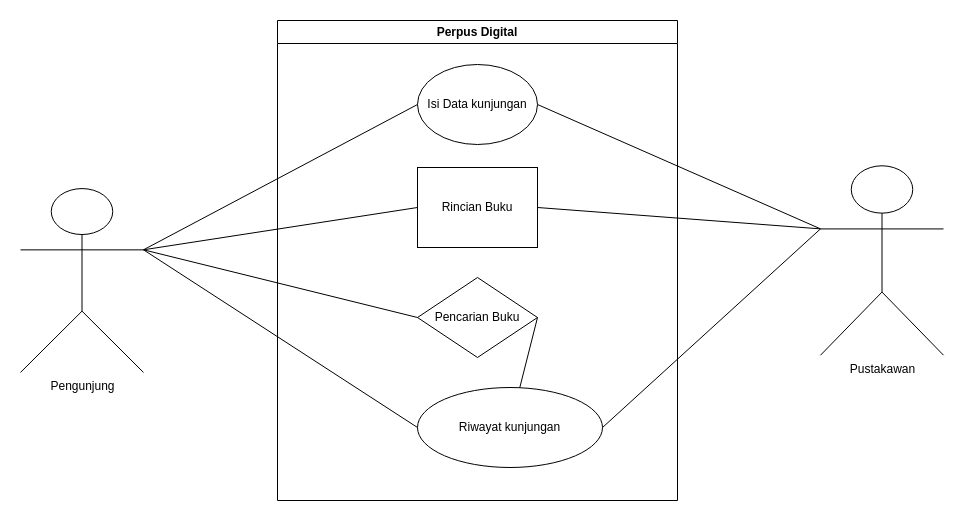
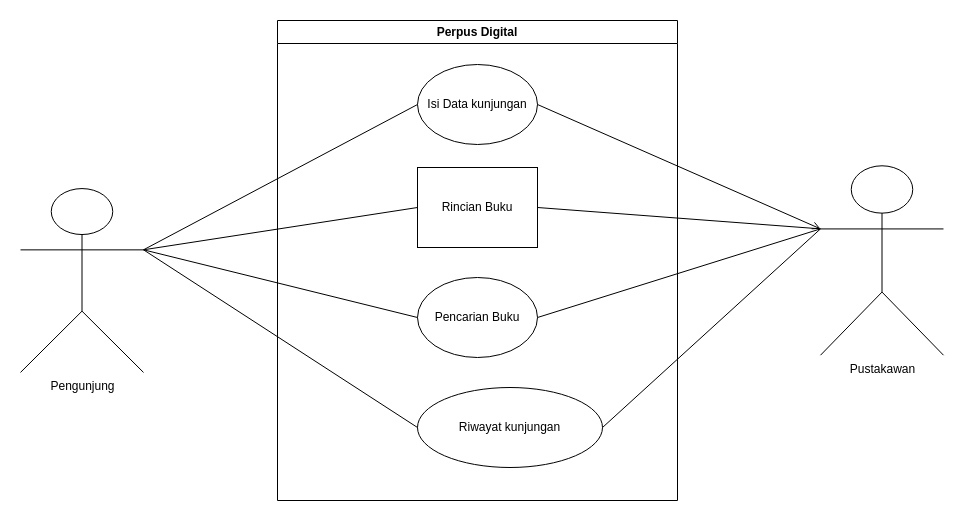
(814, 226) -> (814, 226)
(478, 318) -> (478, 318)
(529, 353) -> (675, 274)
